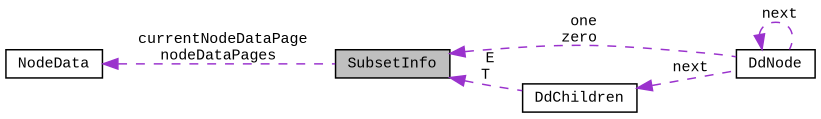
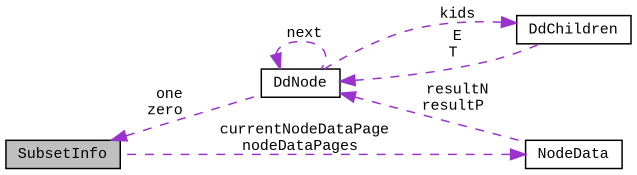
(687, 68) -> (454, 14)
(493, 86) -> (449, 69)
none -> (440, 120)
